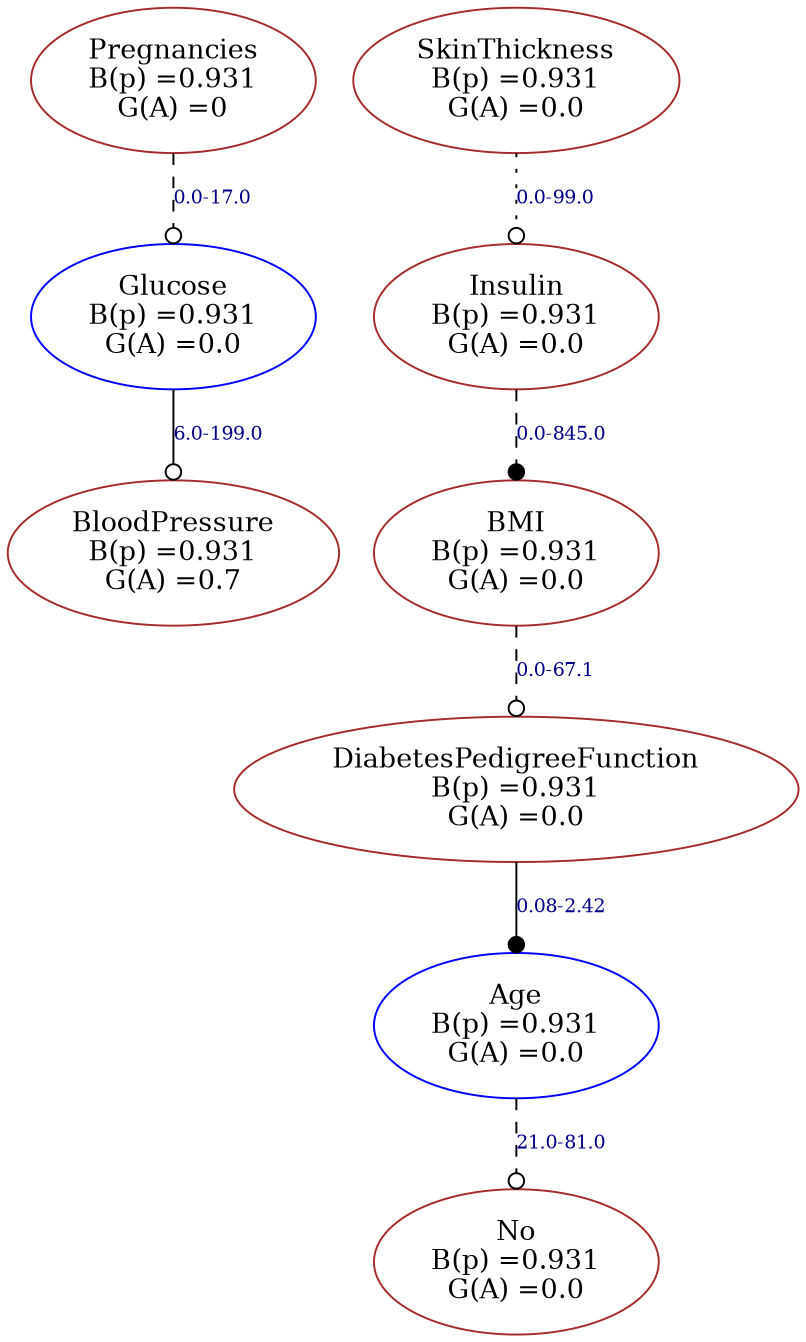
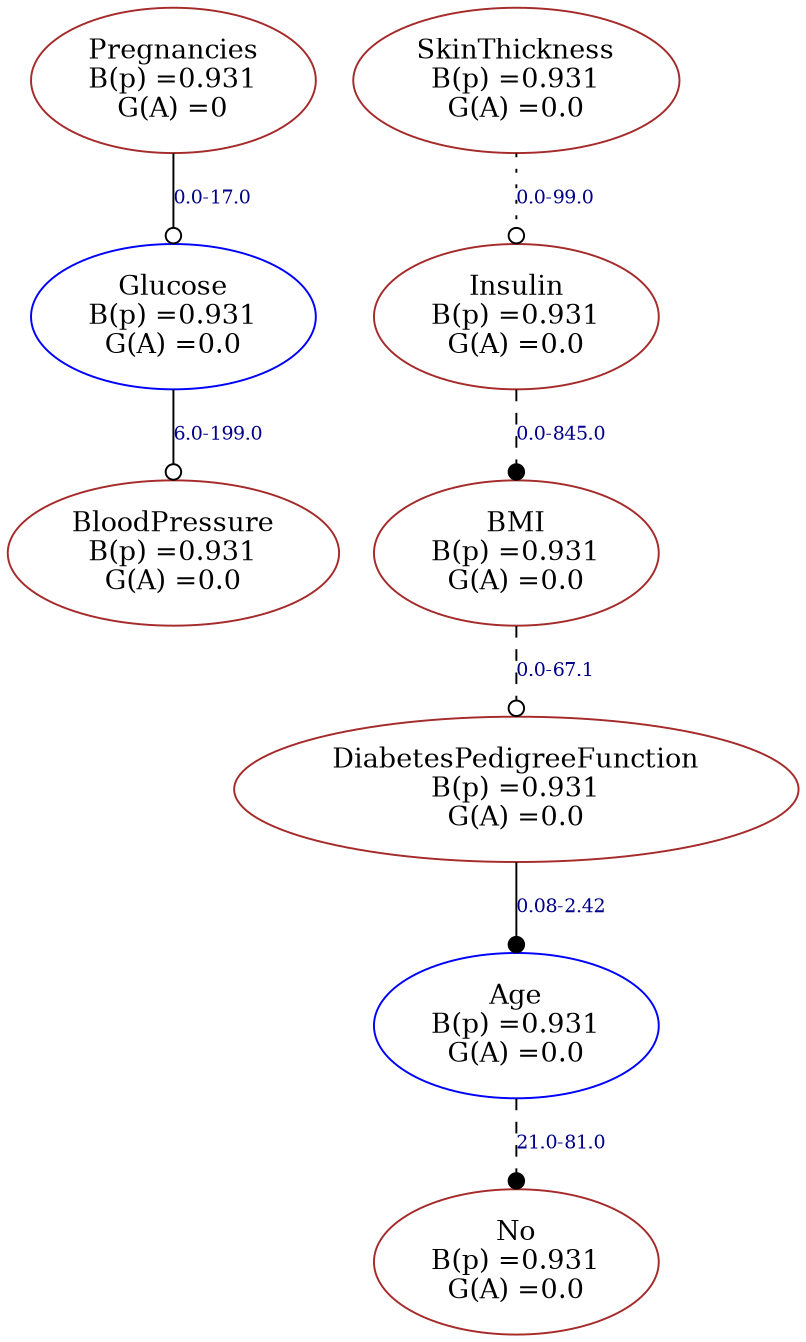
(173, 190) -> (173, 190)
(173, 553) -> (173, 553)
(516, 1136) -> (516, 1136)
